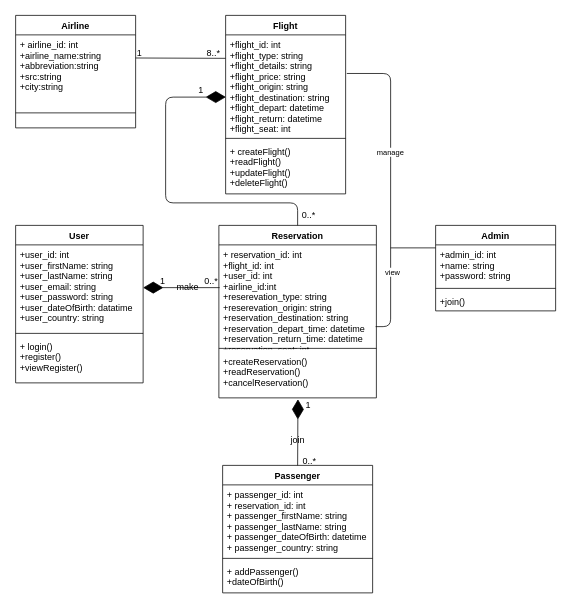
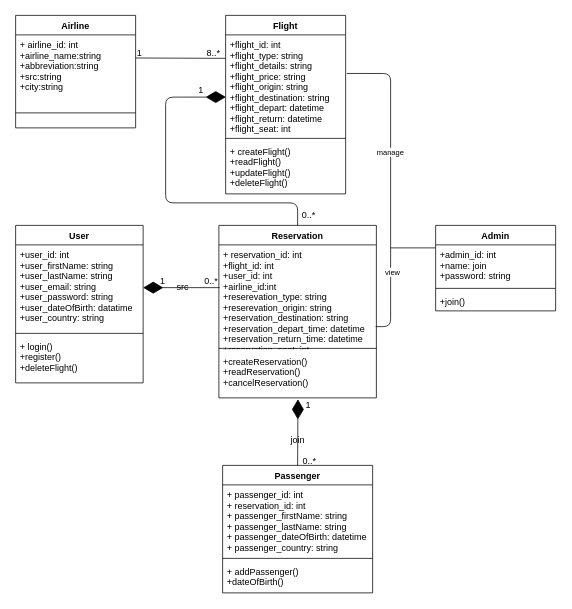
(469, 255) -> (469, 255)
(187, 287) -> (184, 287)
(39, 347) -> (39, 347)
